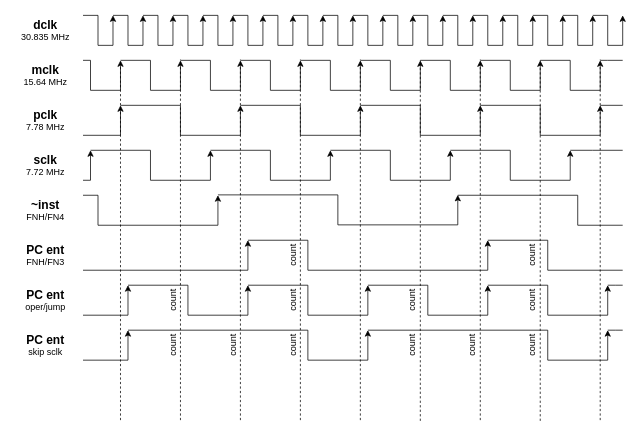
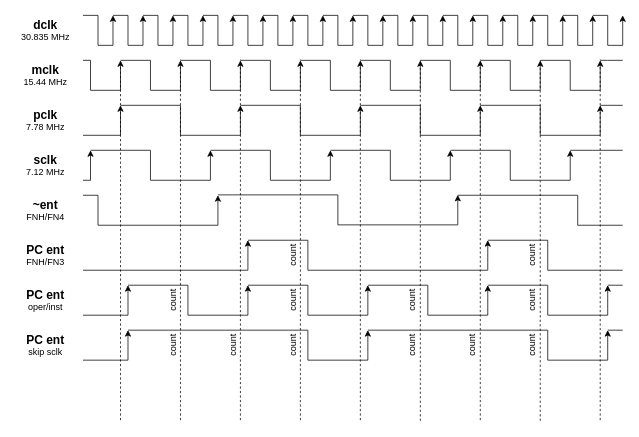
(45, 75) -> (45, 75)
(45, 165) -> (45, 165)
(45, 210) -> (45, 210)
(45, 300) -> (45, 300)
